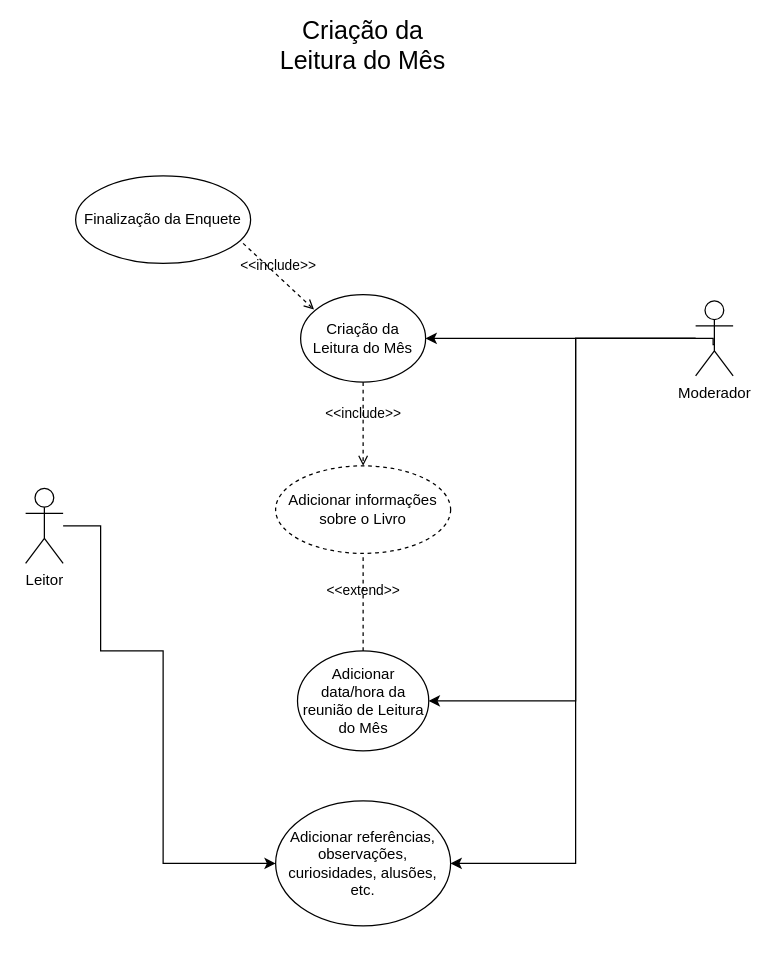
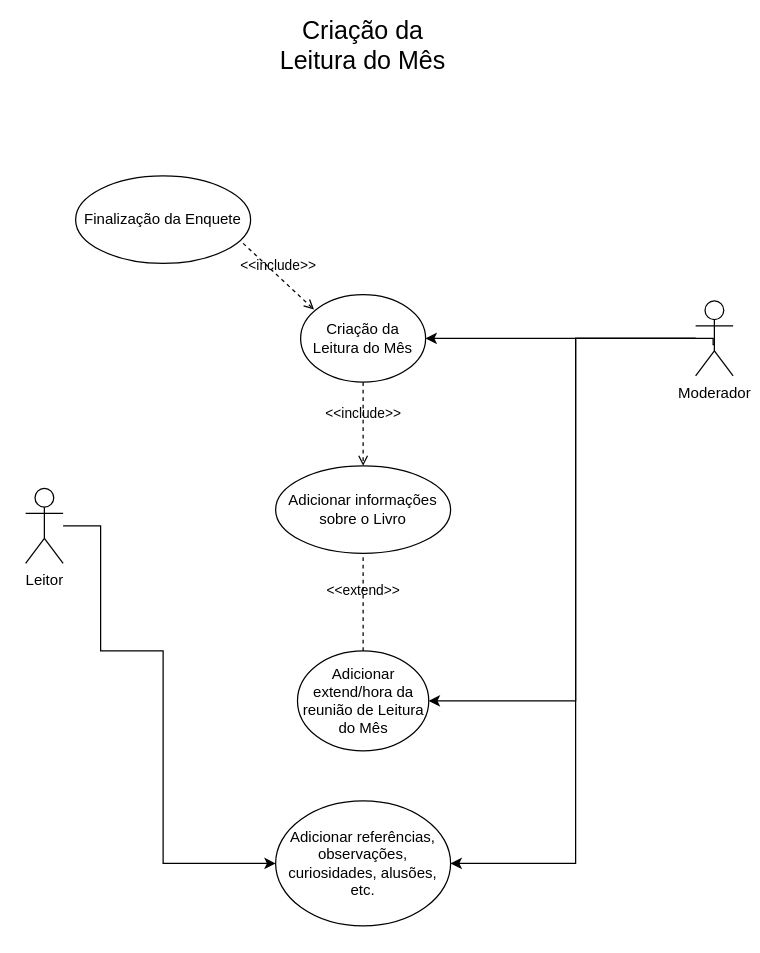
(363, 509) -> (363, 509)
(364, 701) -> (364, 701)
